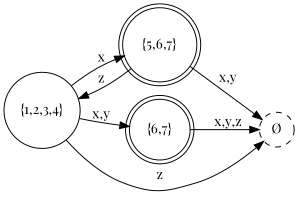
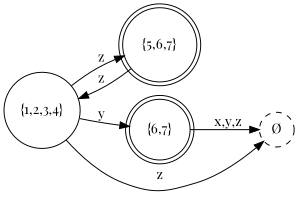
(101, 58) -> (101, 58)
(222, 90) -> none
(101, 115) -> (101, 115)
